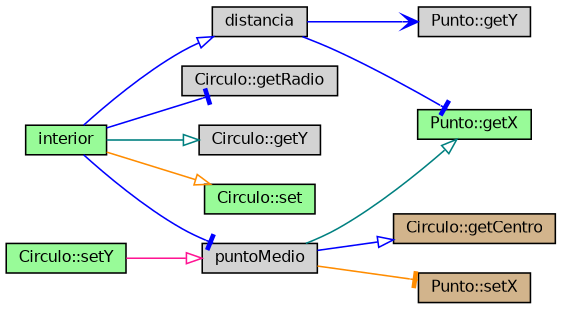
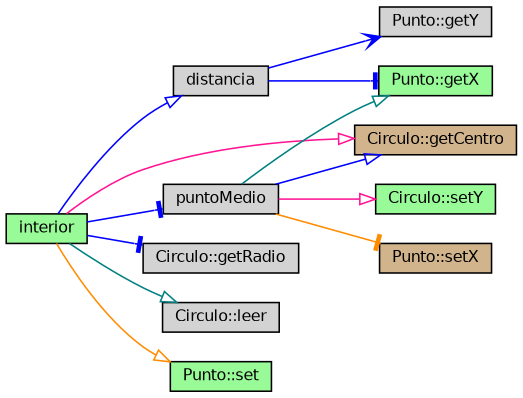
(260, 140) -> (221, 317)
none -> (196, 155)
(260, 199) -> (221, 376)
(156, 258) -> (319, 199)
